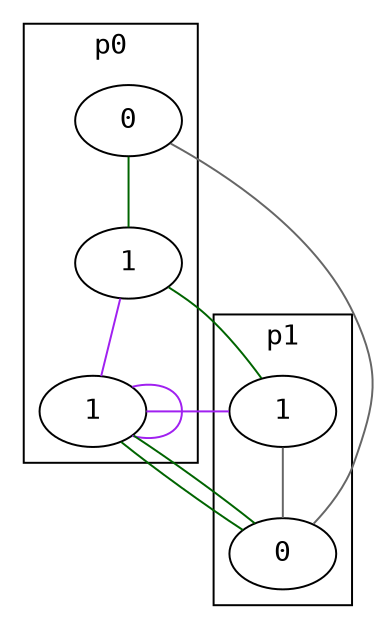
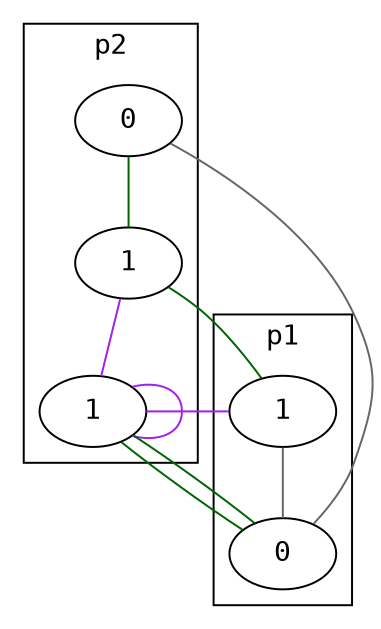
(111, 46) -> (111, 46)
